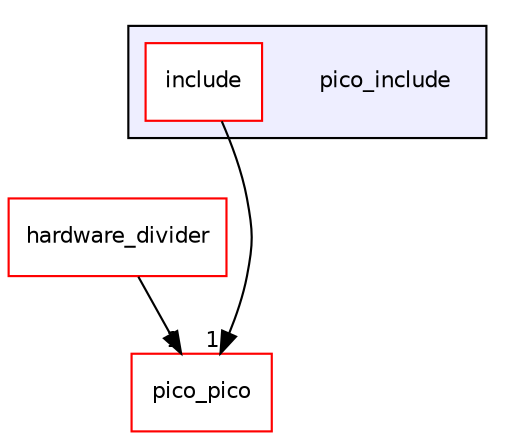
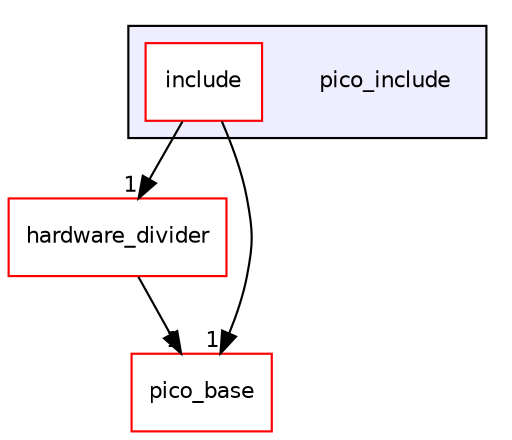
none -> (165, 152)
(202, 393) -> (202, 393)
